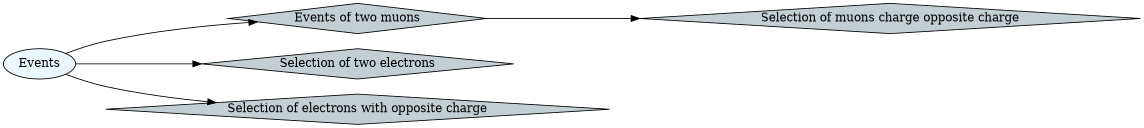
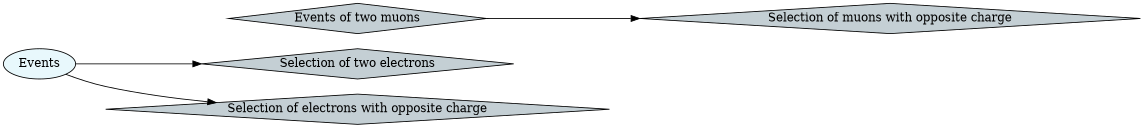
(890, 18) -> (890, 18)
(156, 32) -> none
